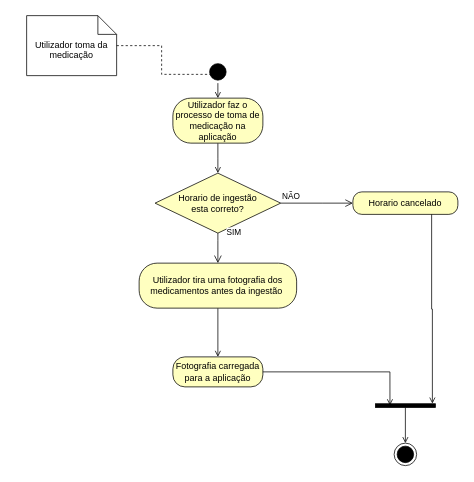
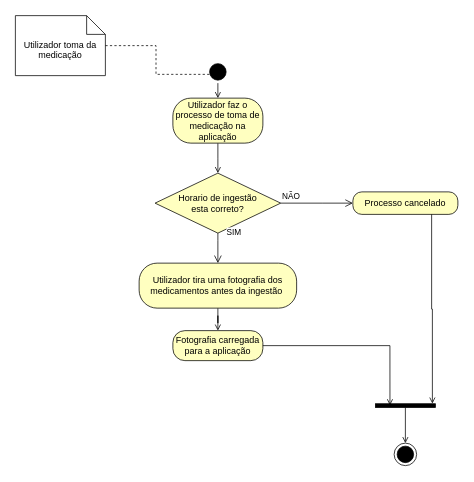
(72, 45) -> (60, 45)
(405, 203) -> (405, 203)
(218, 372) -> (218, 345)
